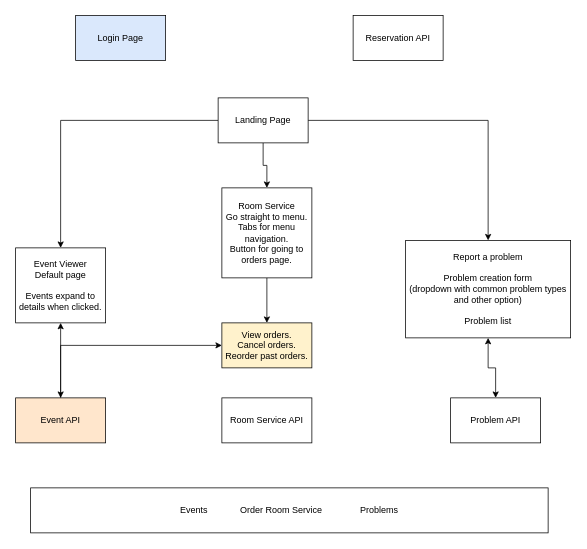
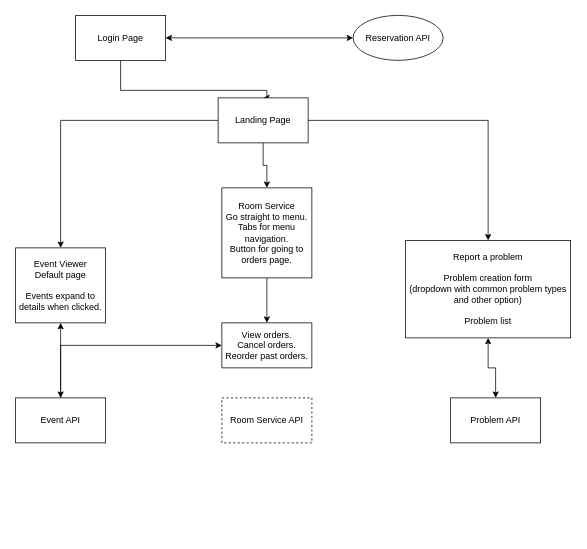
(120, 38) -> (120, 38)
none -> (171, 38)
(398, 38) -> (398, 38)
none -> (182, 90)
(267, 345) -> (267, 345)
(60, 420) -> (60, 420)
(267, 420) -> (267, 420)
(289, 510) -> none
